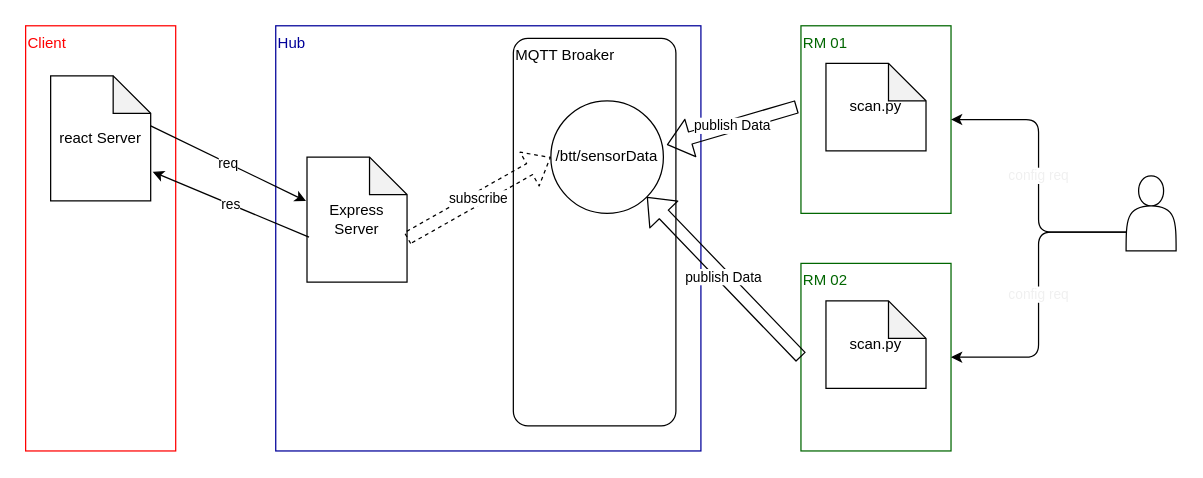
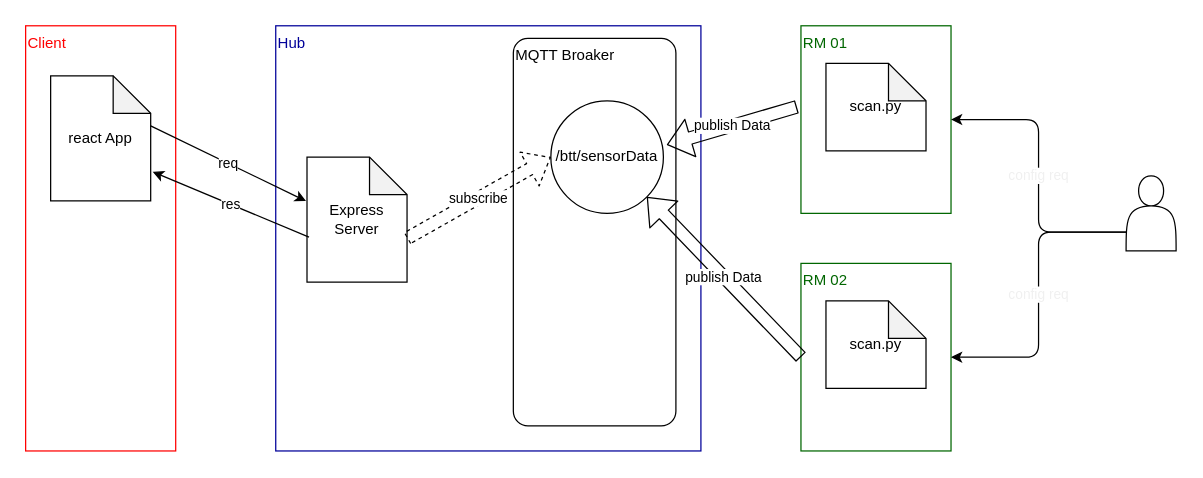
(101, 138) -> (101, 138)
